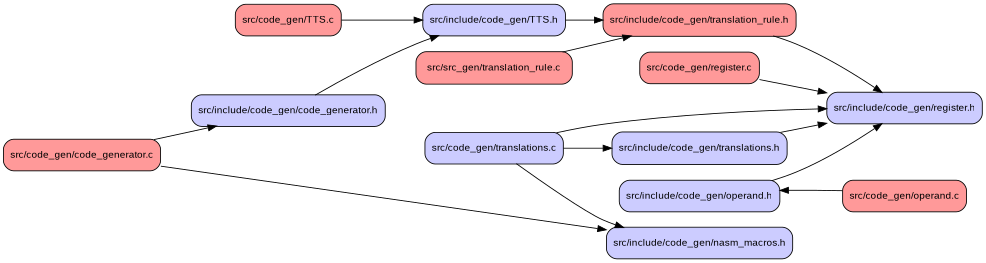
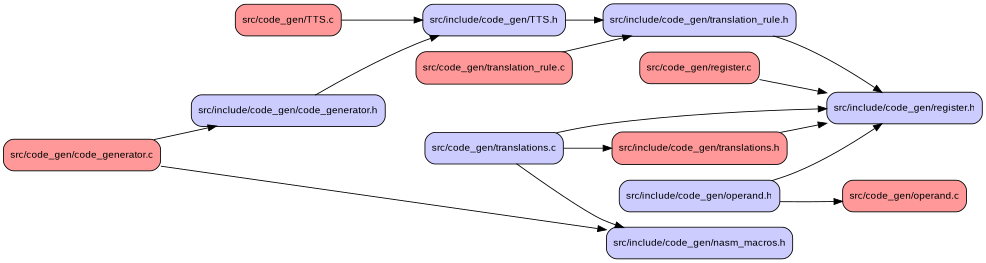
(700, 20) -> (700, 20)
(494, 68) -> (494, 68)
(700, 148) -> (700, 148)
(816, 190) -> (807, 202)
